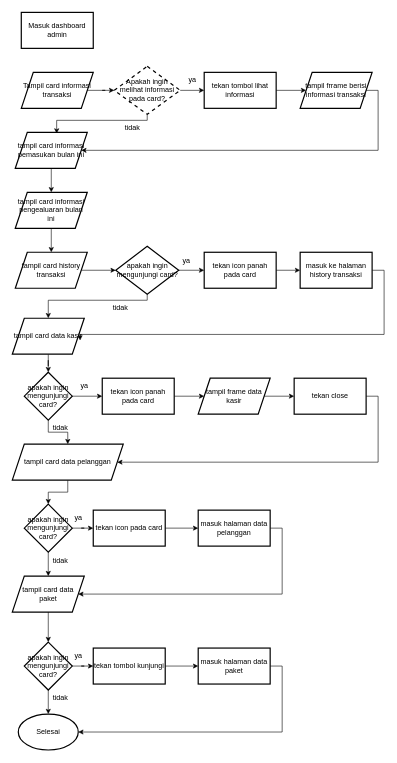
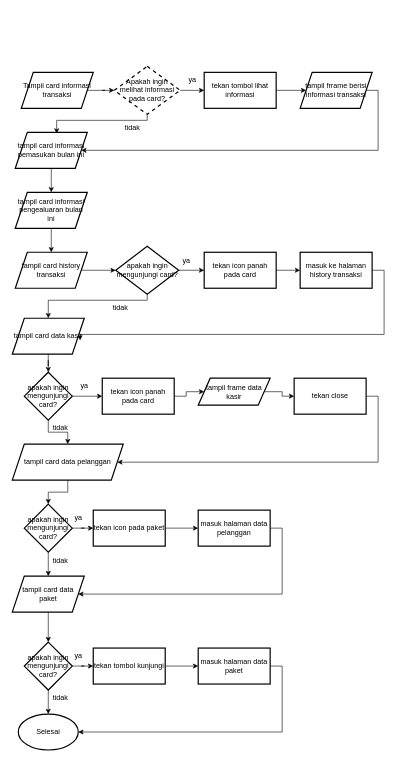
(57, 30) -> none
(234, 396) -> (234, 392)
(129, 528) -> (129, 528)
